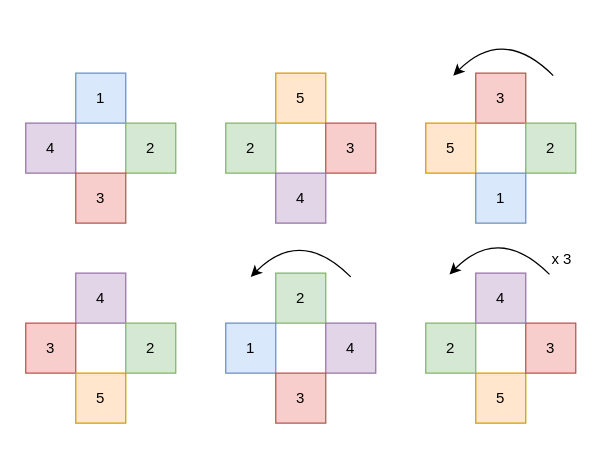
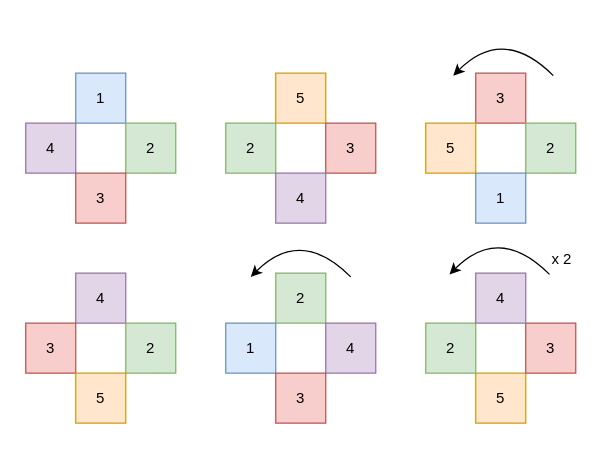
(563, 260) -> (563, 260)
